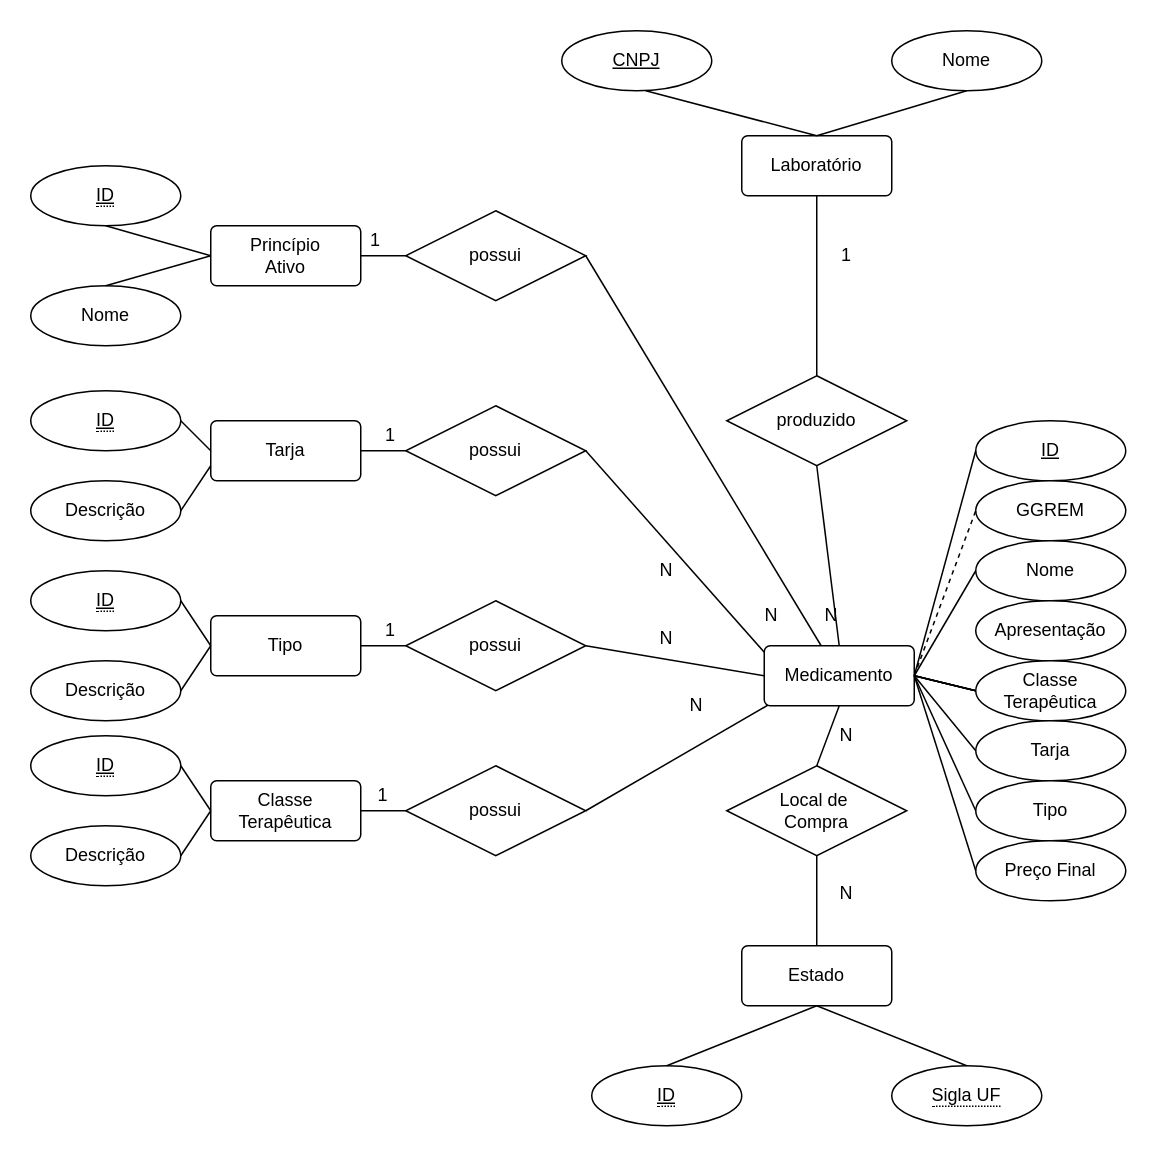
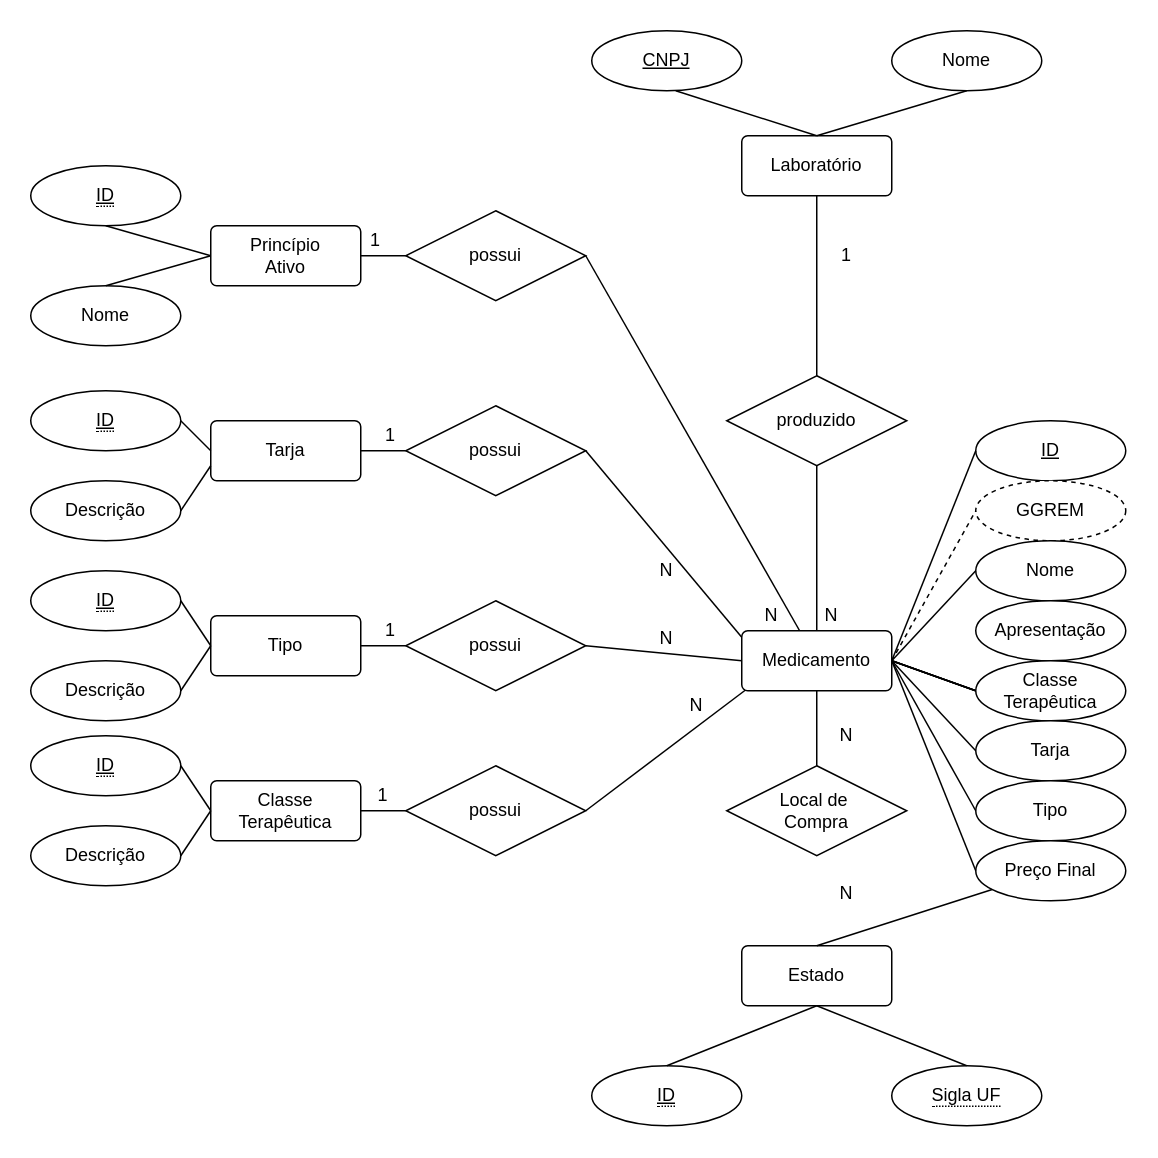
(637, 61) -> (667, 61)
(1051, 511) -> (1051, 511)
(839, 676) -> (817, 661)
(817, 901) -> (904, 918)
